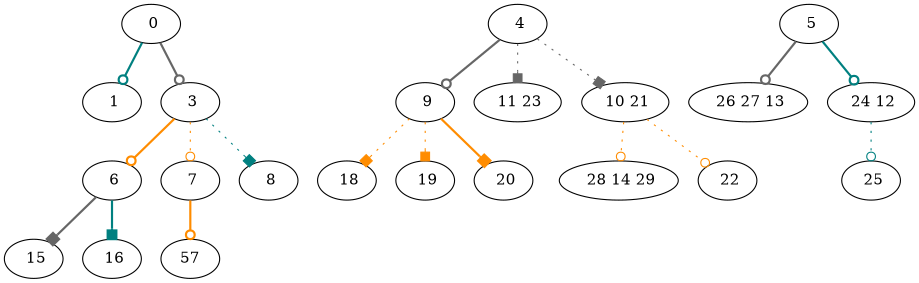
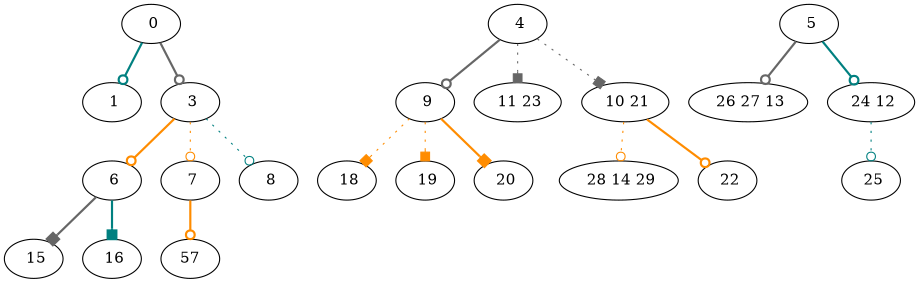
(225, 137) -> (226, 138)
(674, 140) -> (674, 140)
